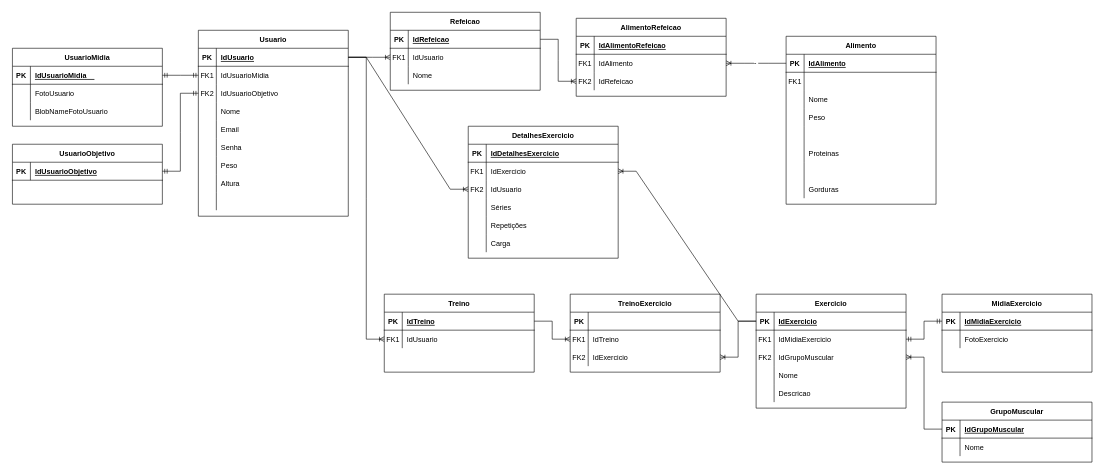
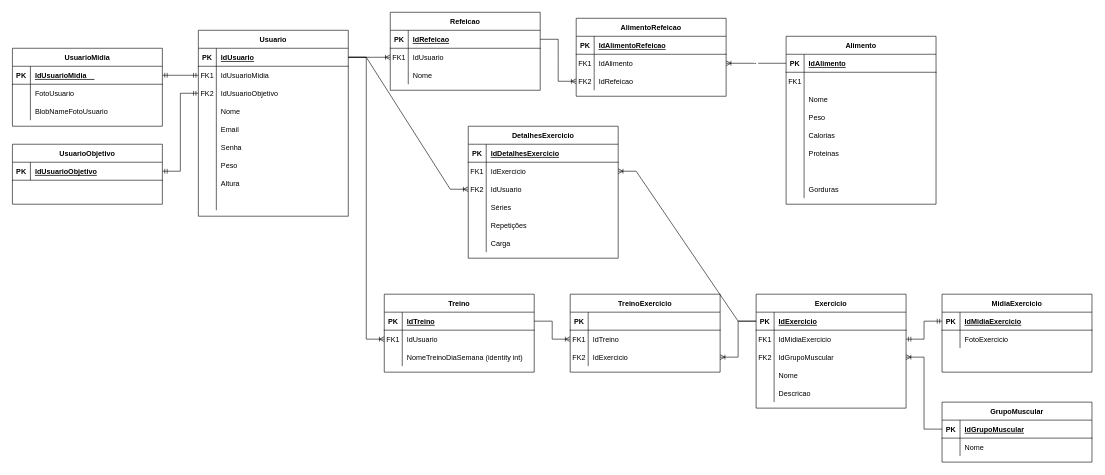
none -> (870, 135)
none -> (468, 357)
